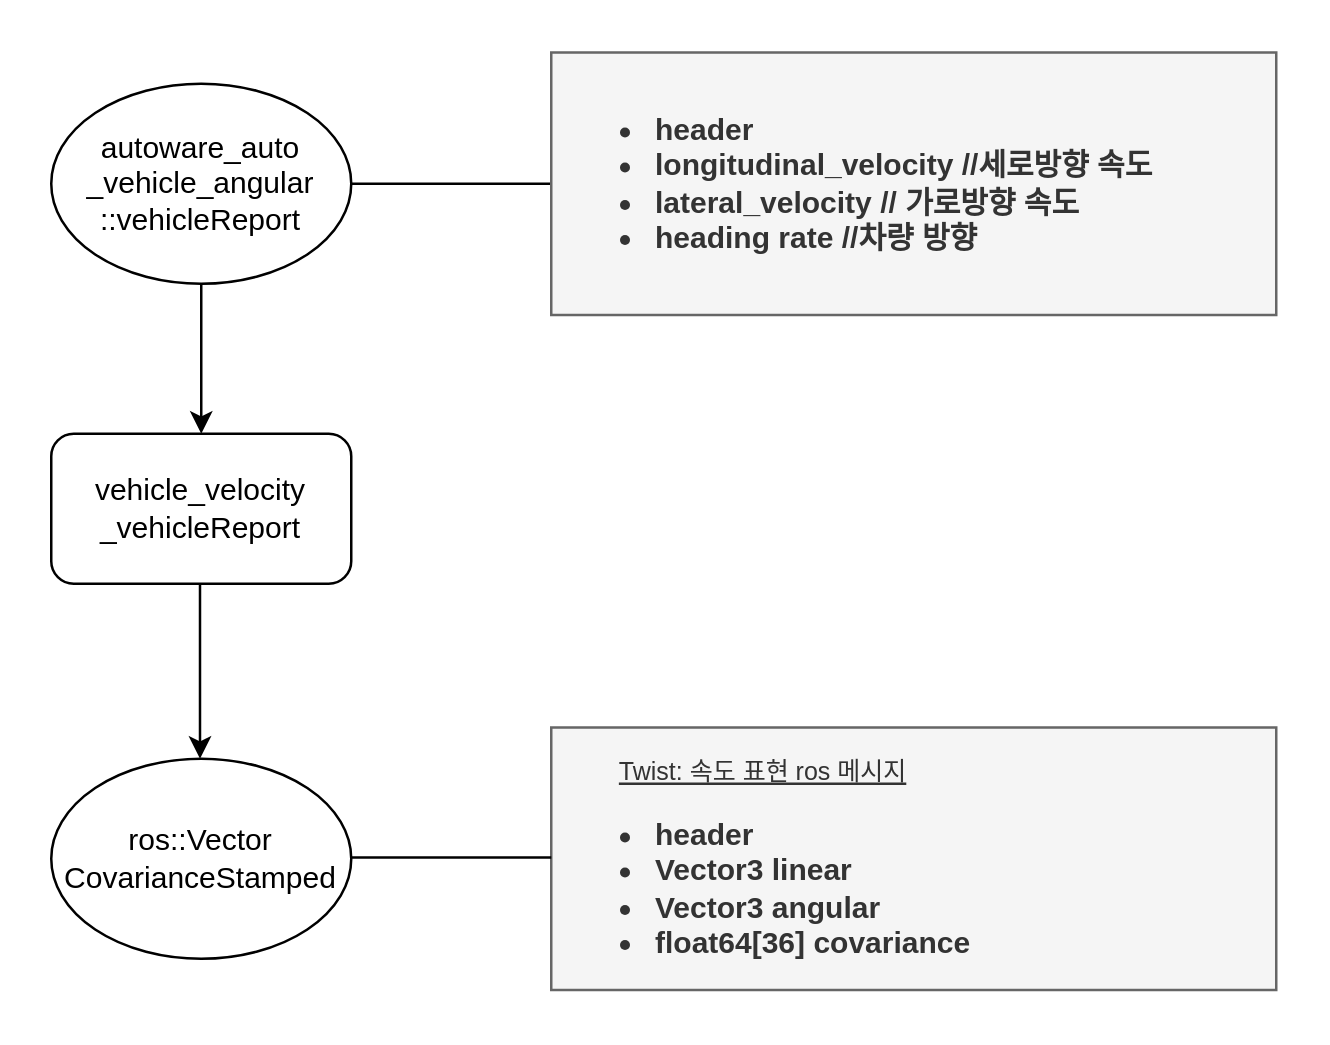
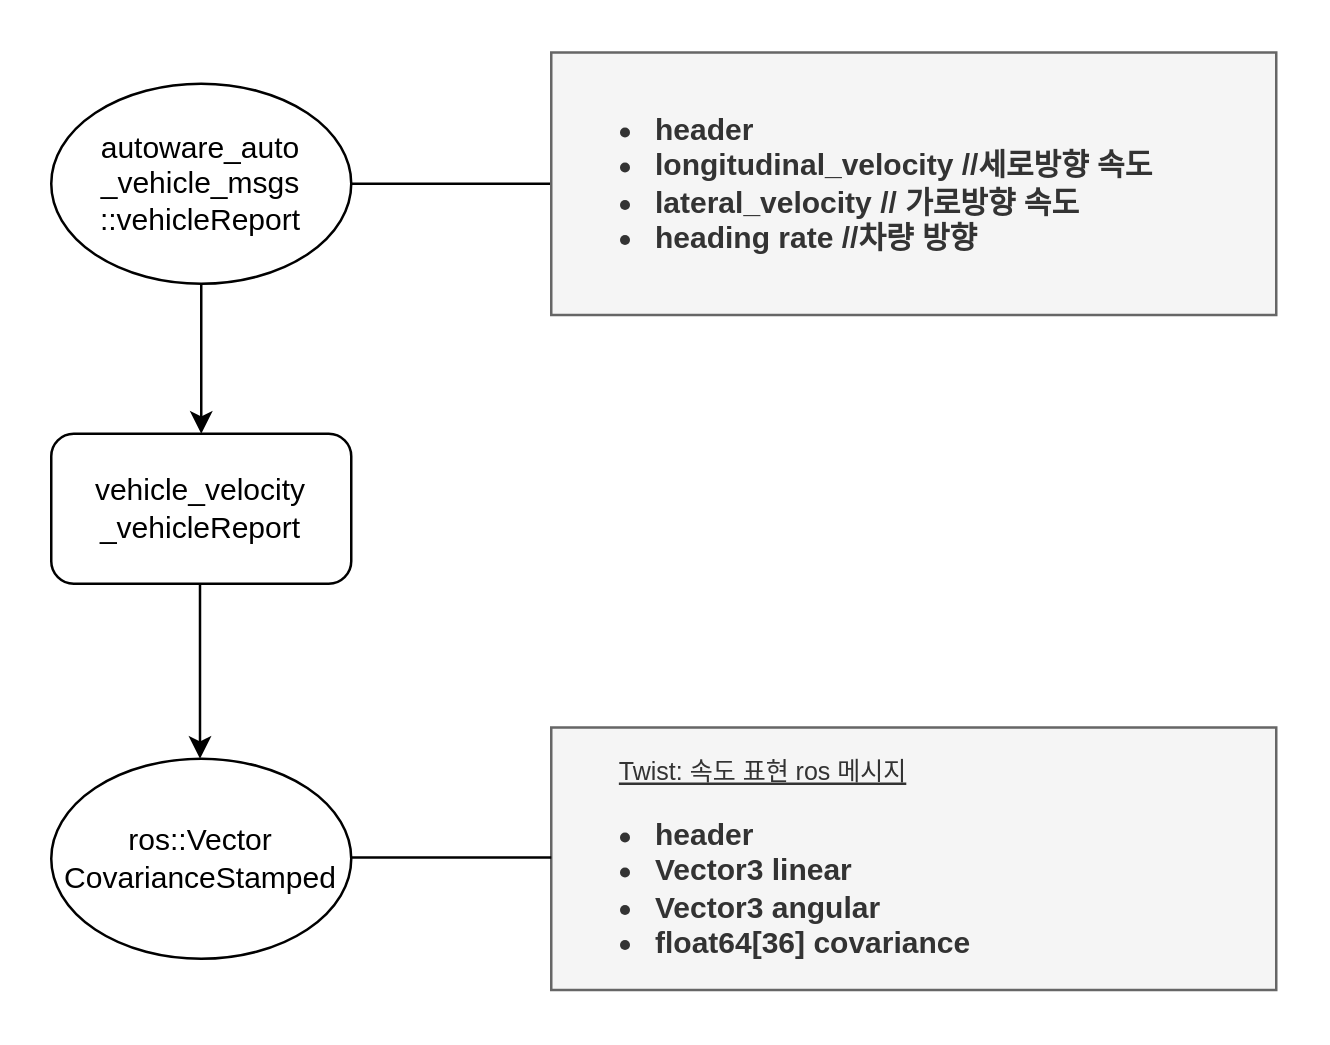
(201, 184) -> (201, 184)
